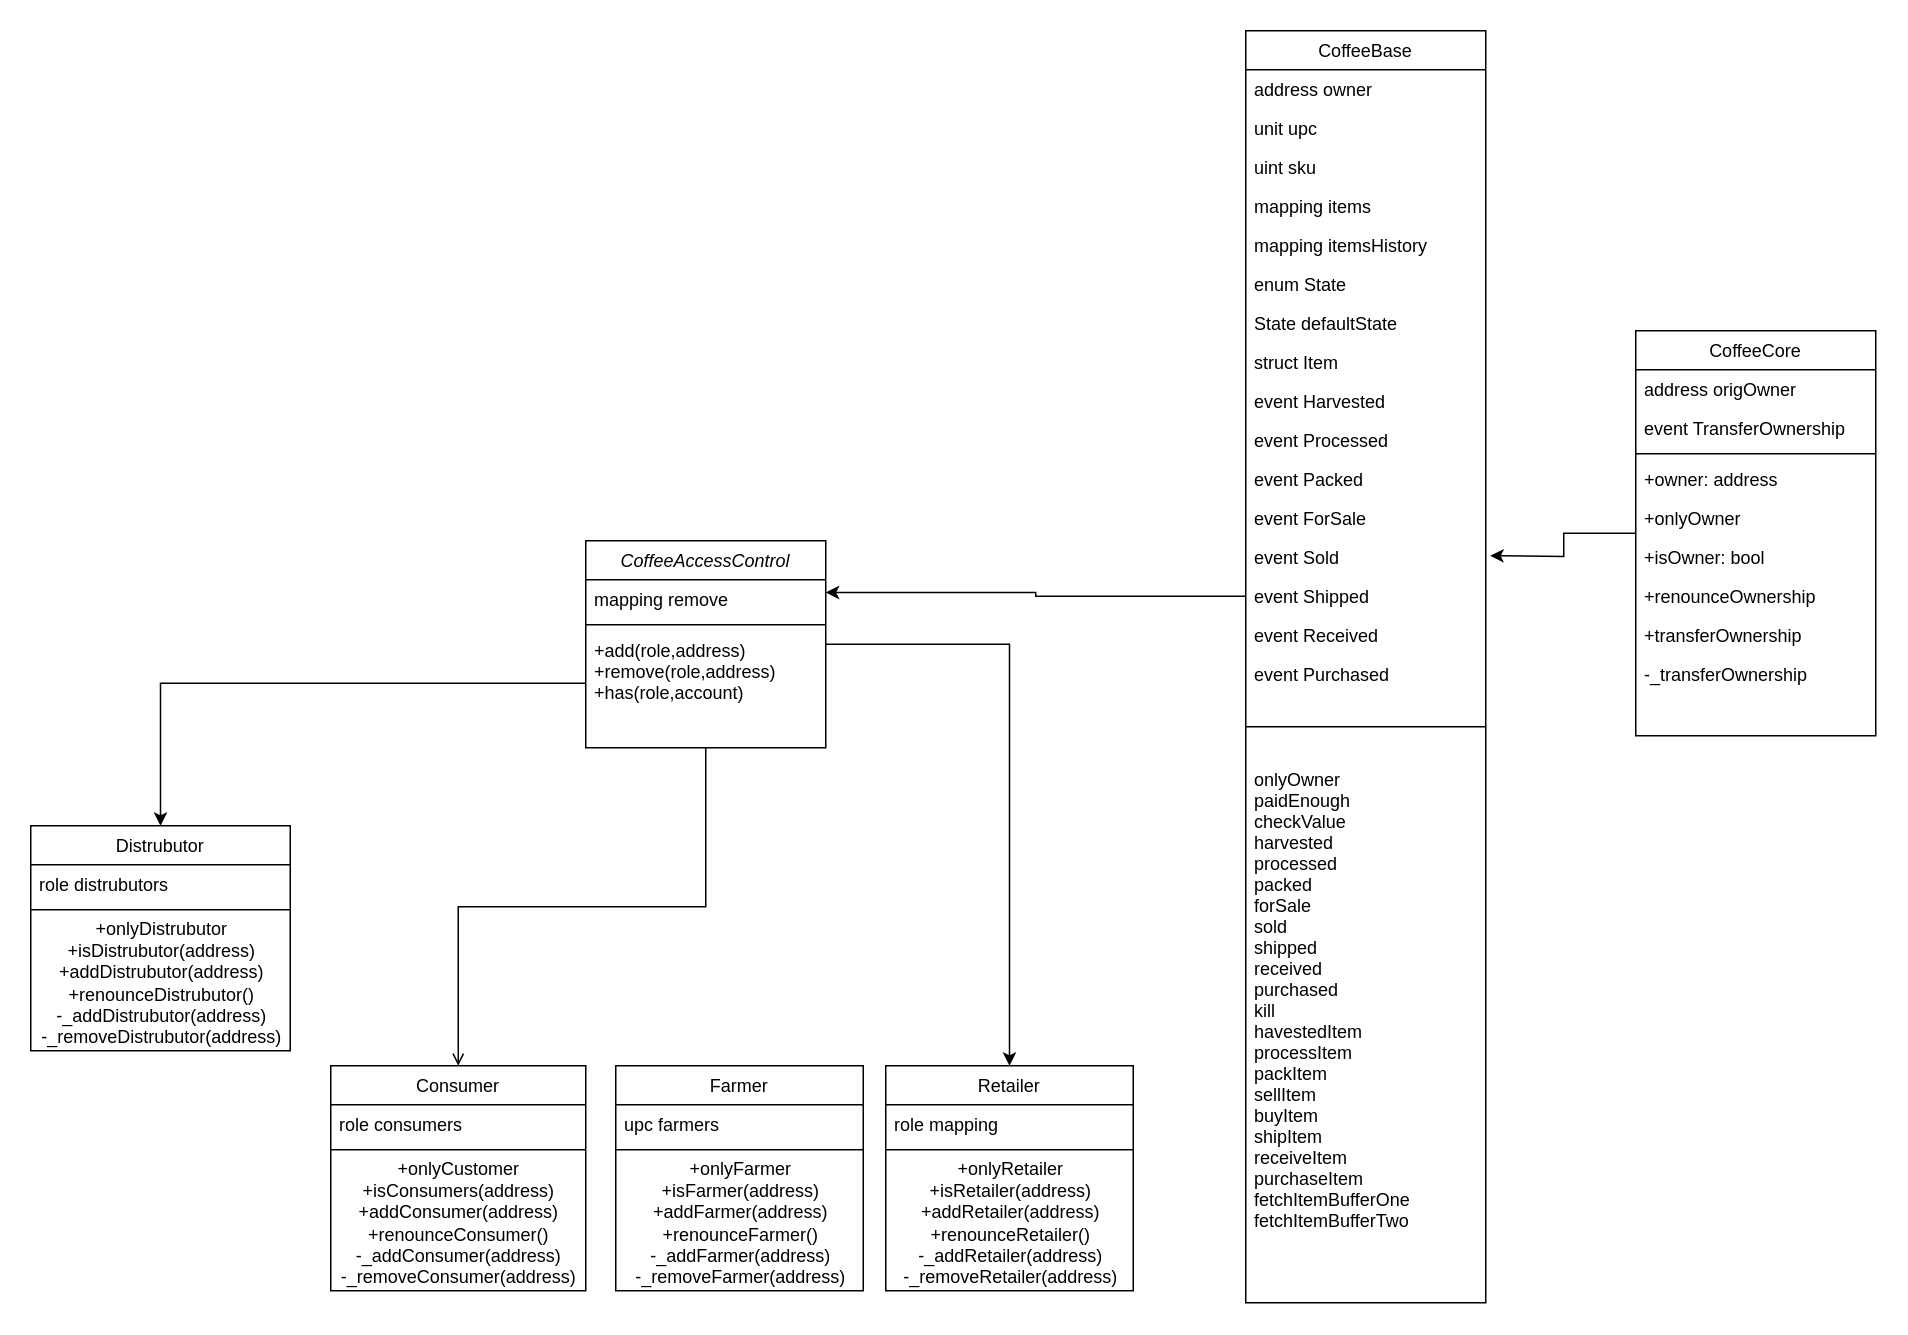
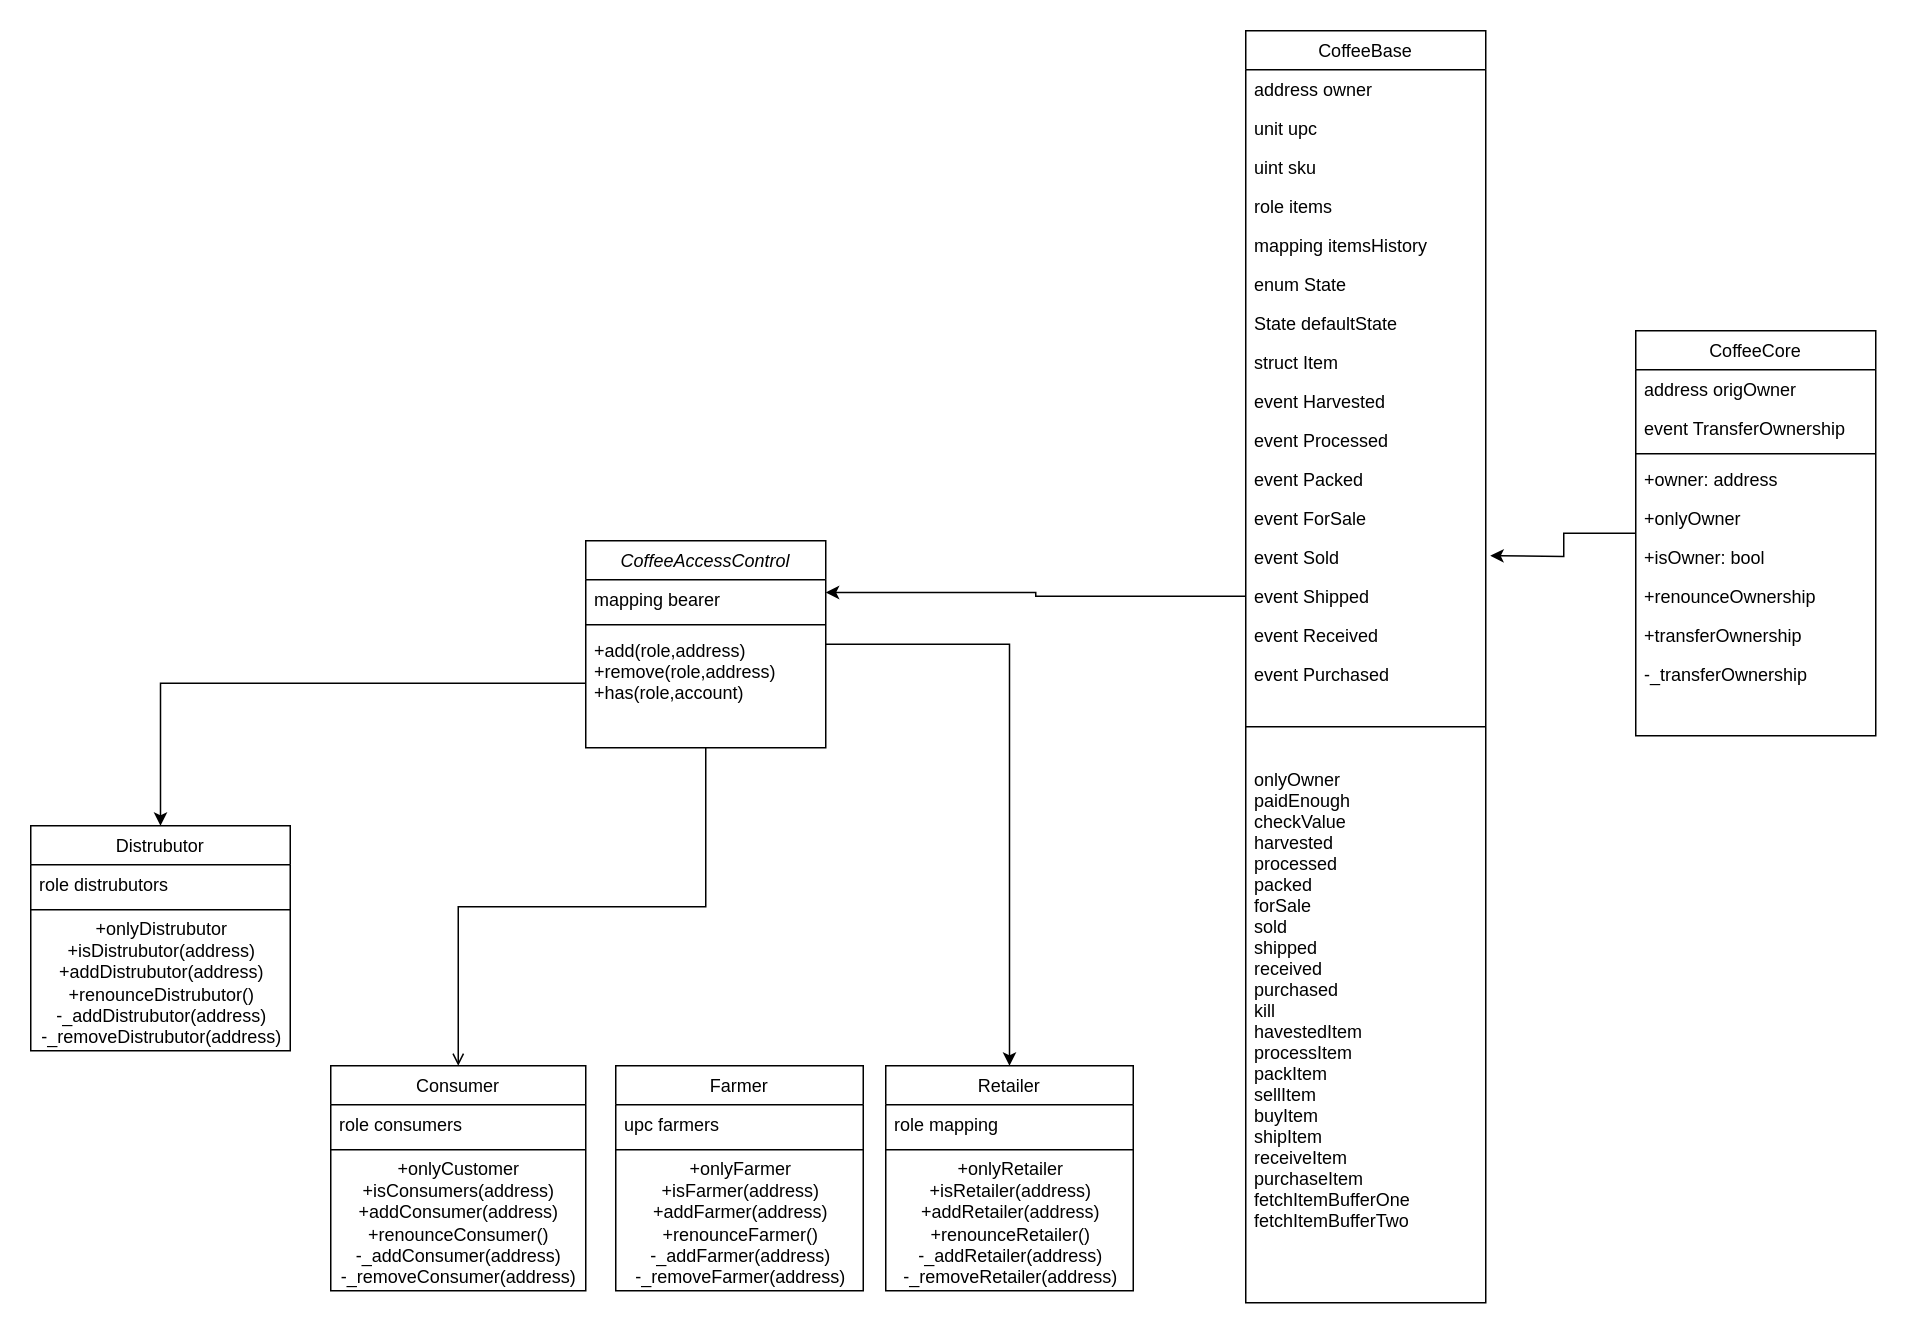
(1313, 207) -> (1297, 207)
(660, 600) -> (660, 600)
